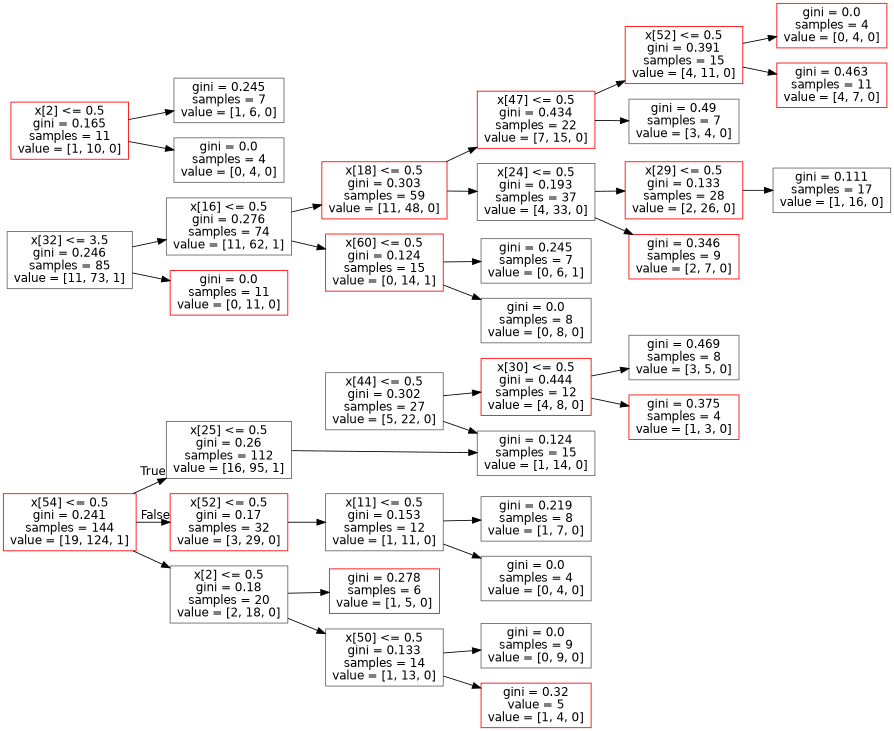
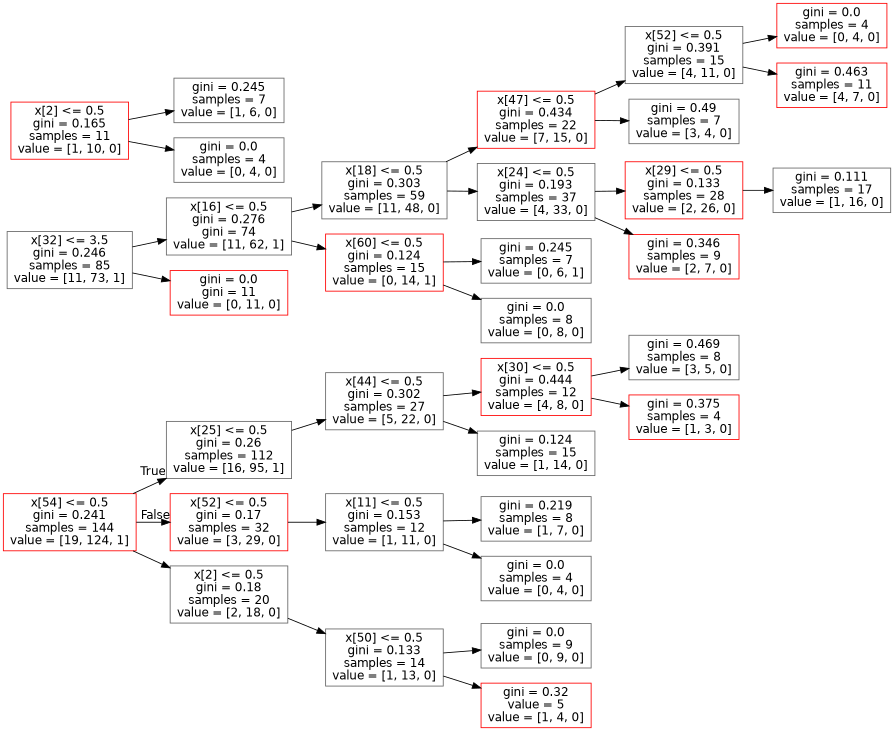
(684, 55) -> (684, 55)
(384, 190) -> (384, 190)
(229, 226) -> (229, 226)
(229, 293) -> (229, 293)
(380, 452) -> (305, 426)
(384, 591) -> none
